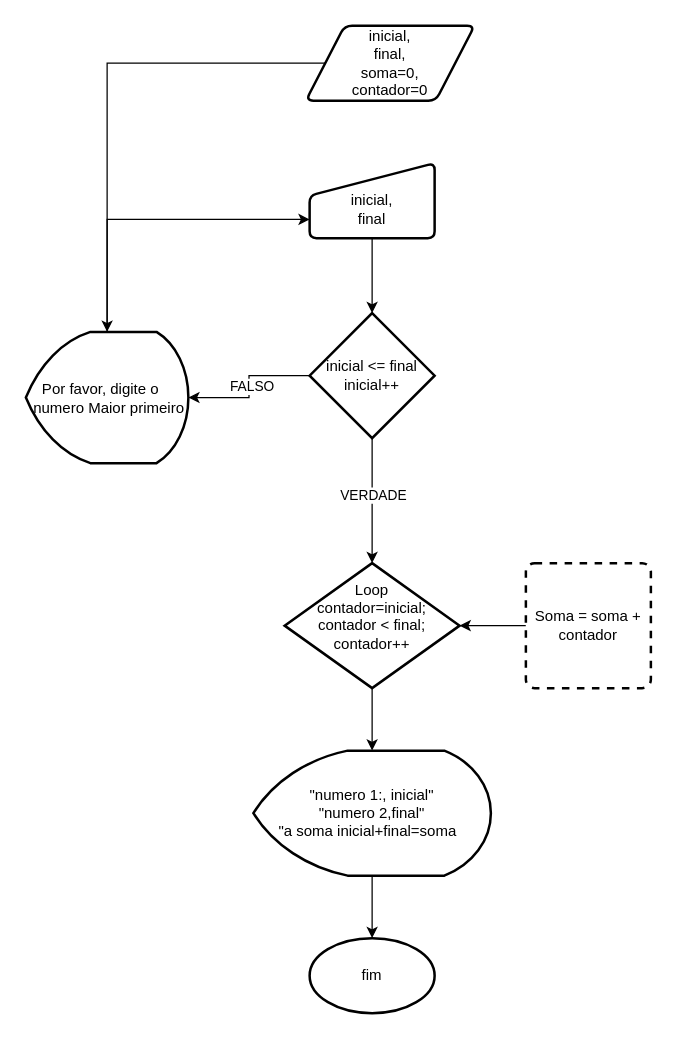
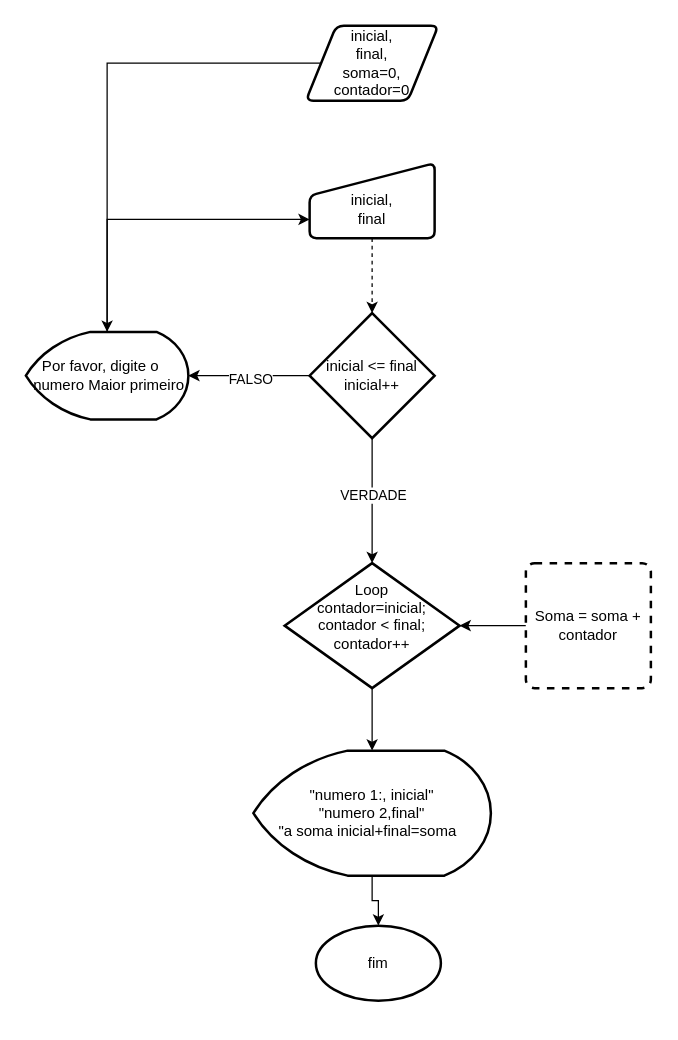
(390, 63) -> (372, 63)
(372, 272) -> (372, 272)
(107, 398) -> (107, 376)
(372, 976) -> (378, 963)
